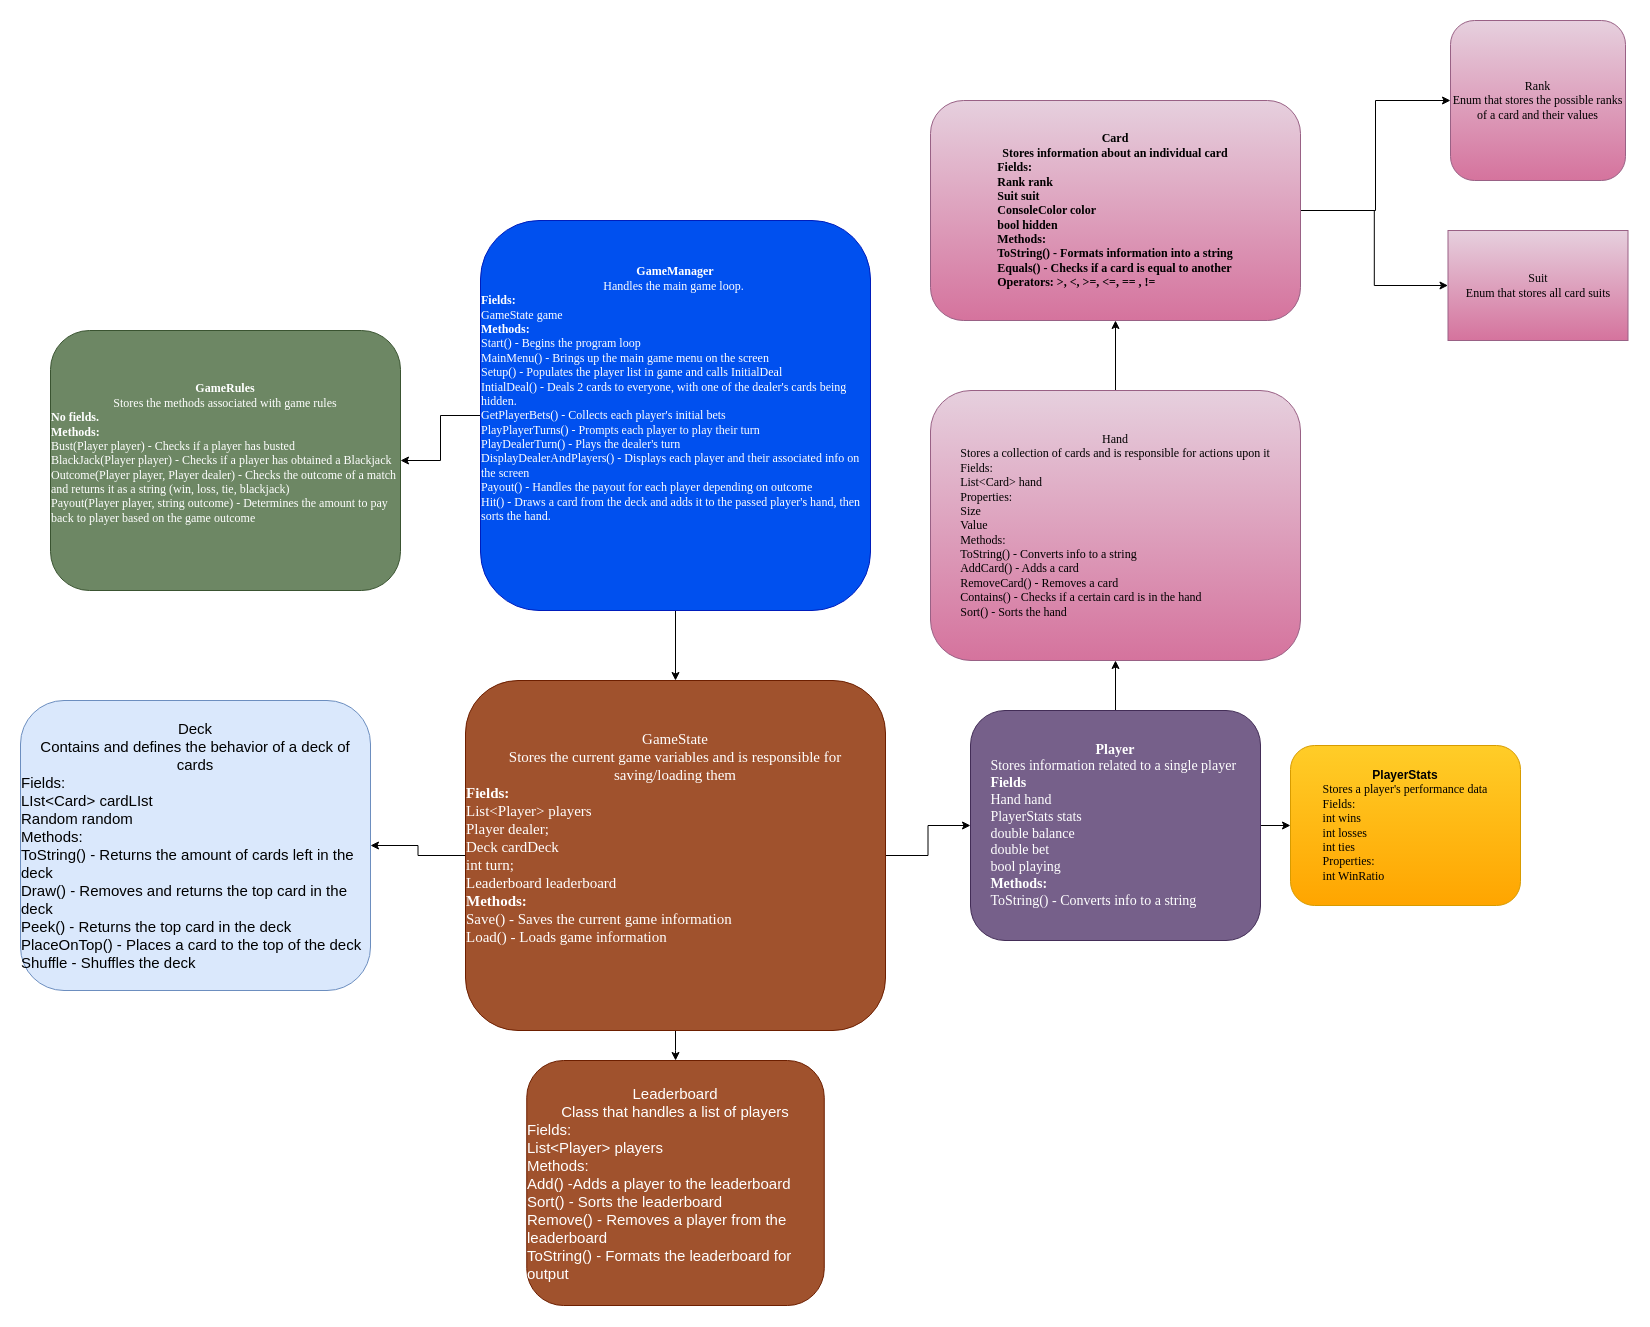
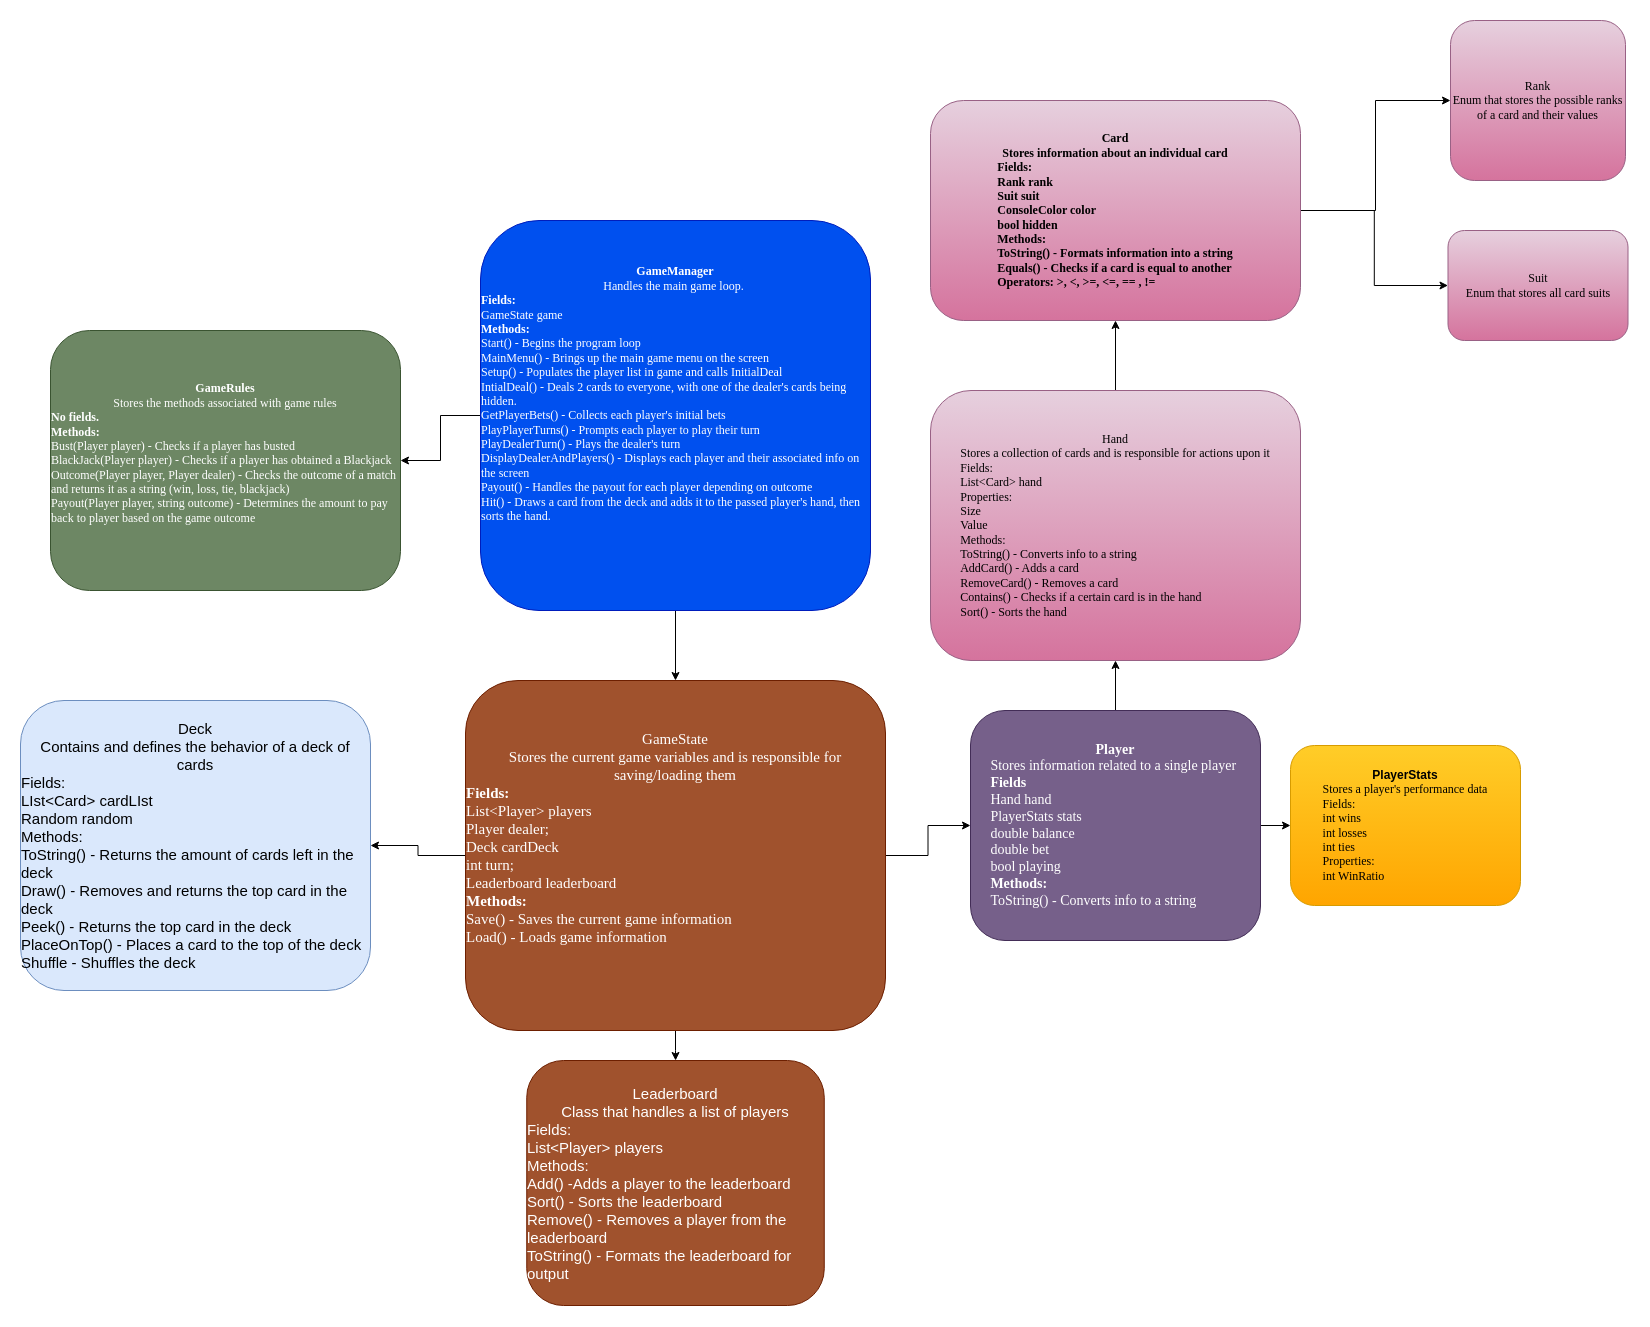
(1538, 286) -> (1538, 286)
